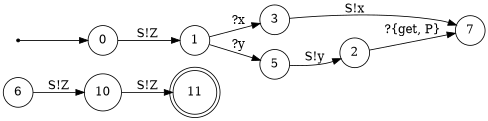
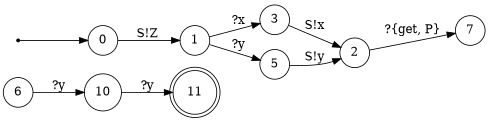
(369, 15) -> (311, 35)
(59, 86) -> (59, 86)
(147, 86) -> (147, 86)
